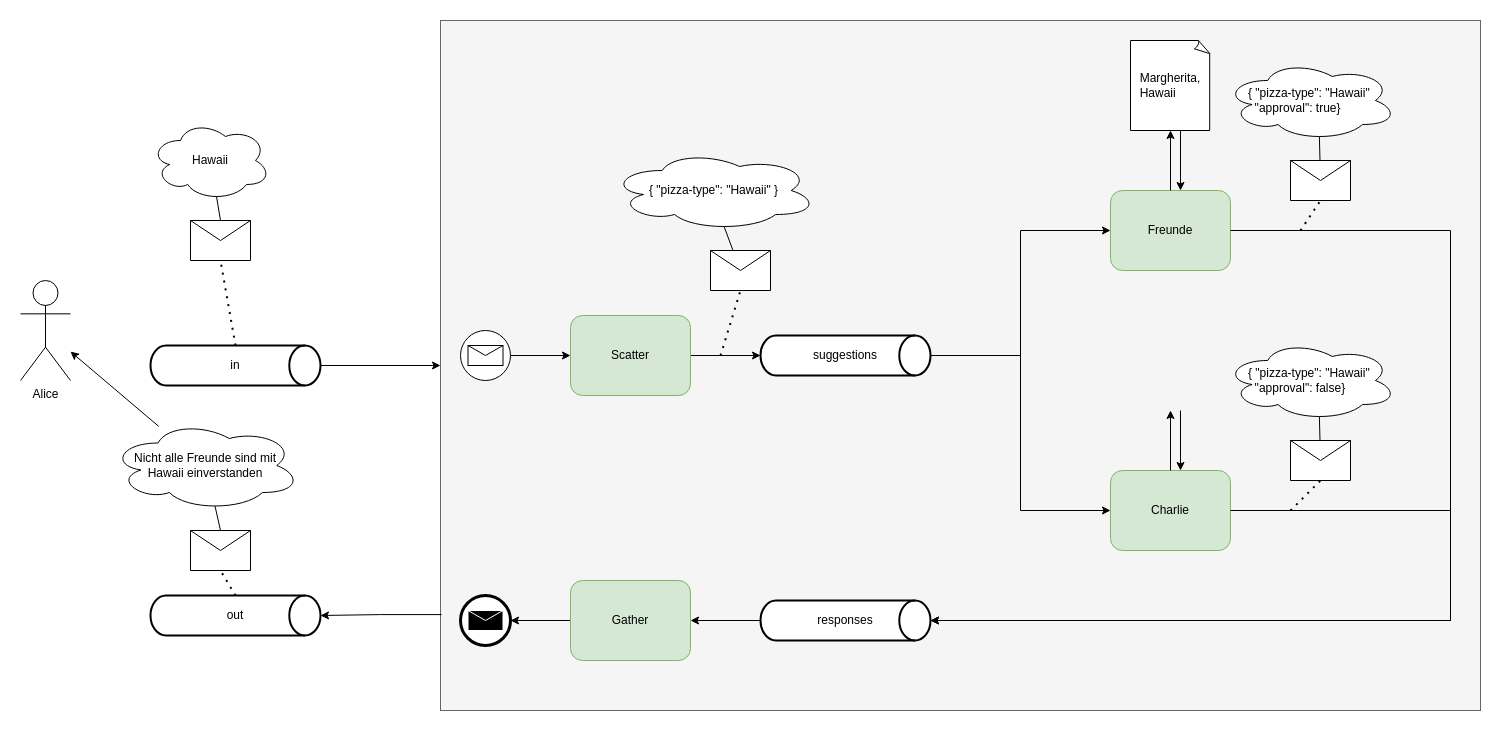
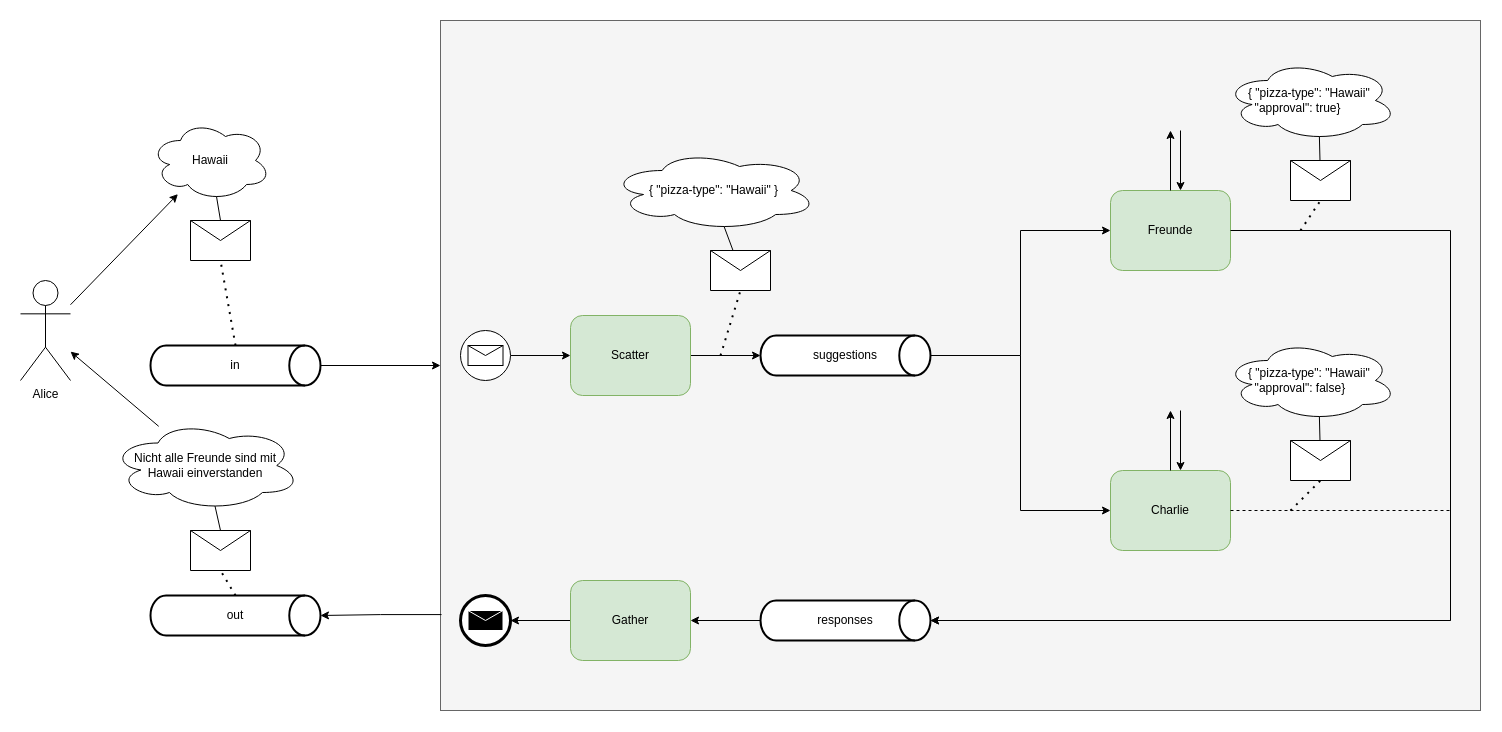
(1171, 86) -> none
none -> (122, 252)
(1340, 511) -> (1340, 511)
